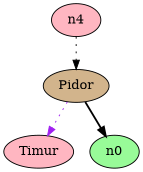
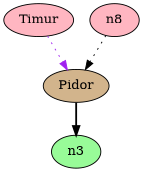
(76, 20) -> (115, 20)
(60, 115) -> (55, 49)
(115, 152) -> (76, 152)
